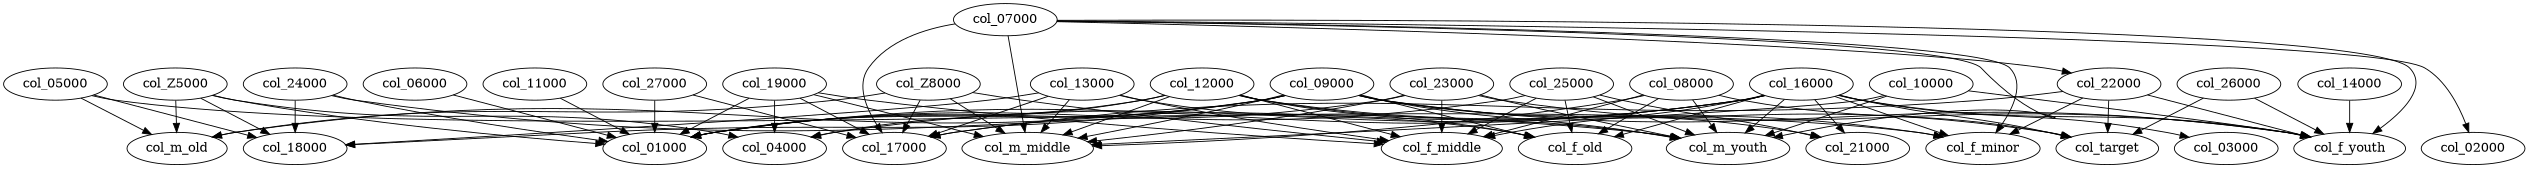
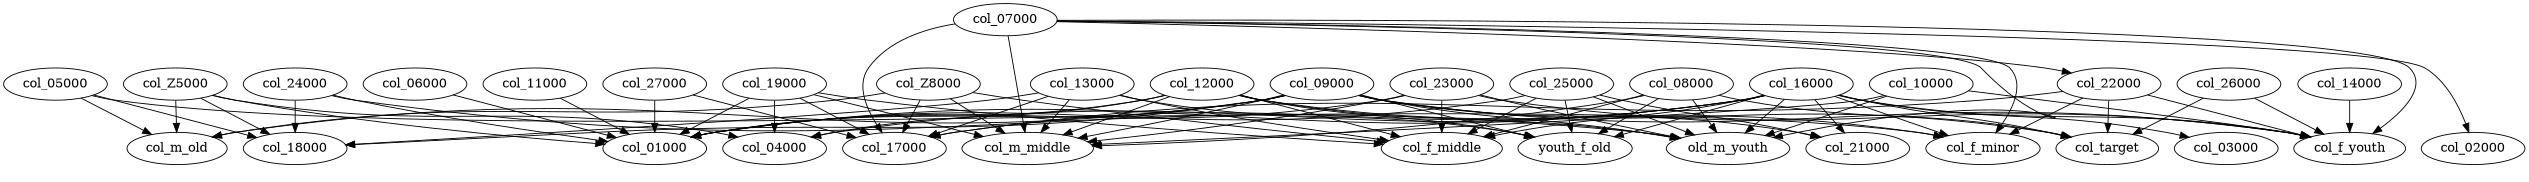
(1575, 148) -> (1575, 148)
(1728, 148) -> (1728, 148)
